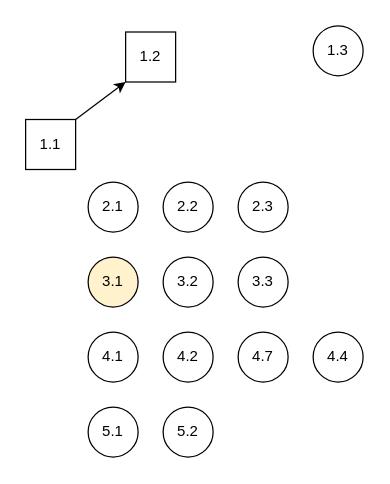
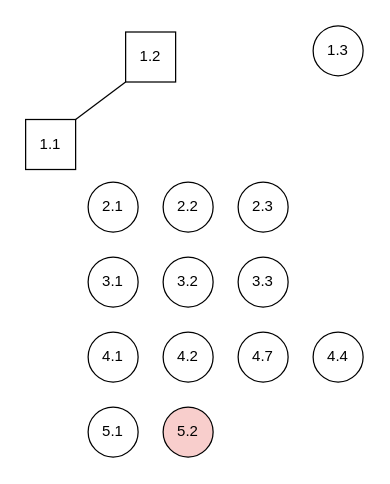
(118, 88) -> (121, 86)
(113, 282) -> (113, 282)
(188, 432) -> (188, 432)
